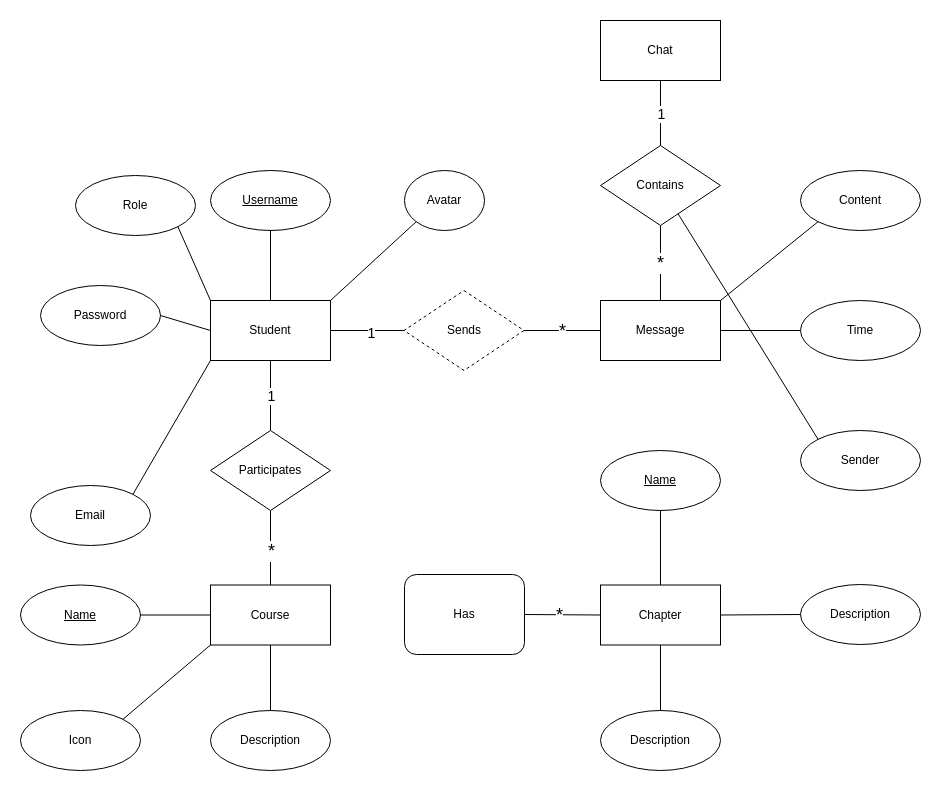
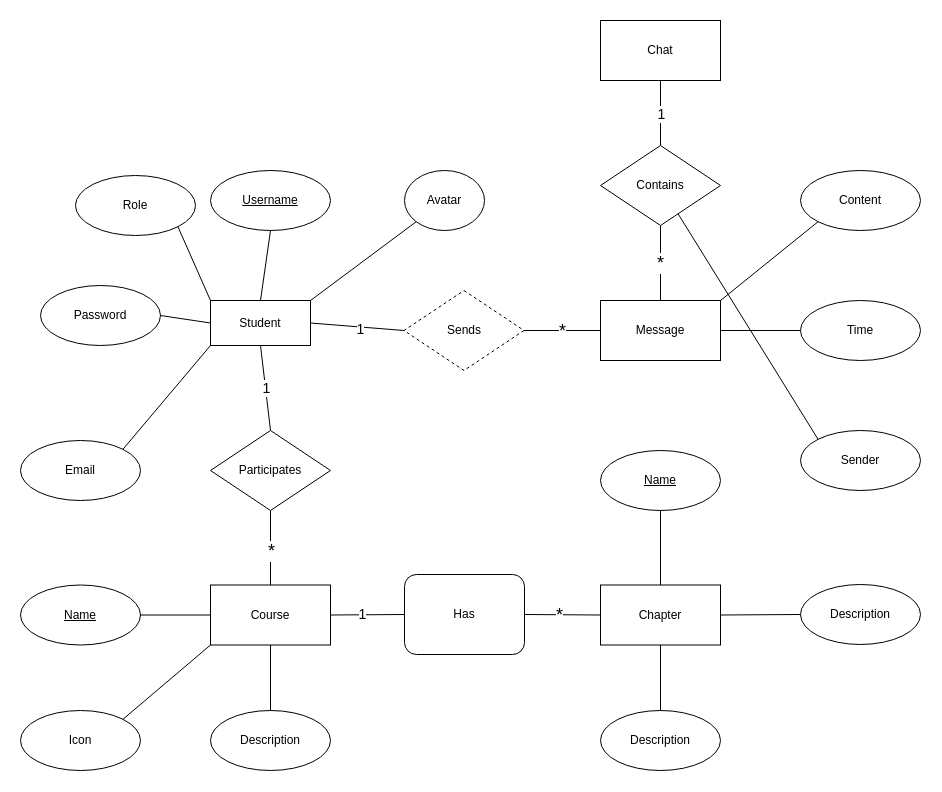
(271, 331) -> (261, 323)
(91, 516) -> (81, 471)
none -> (368, 615)
